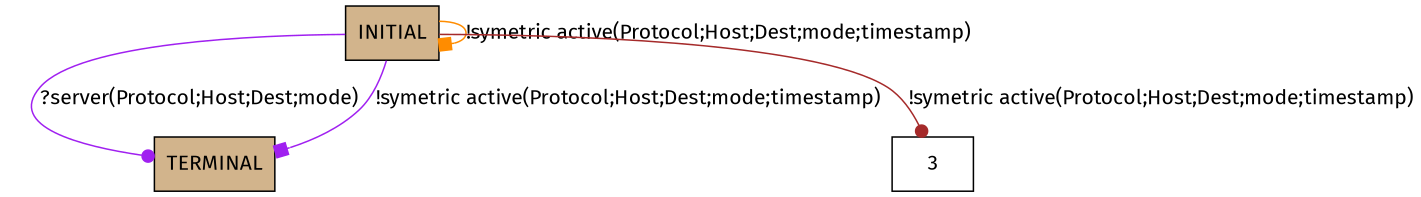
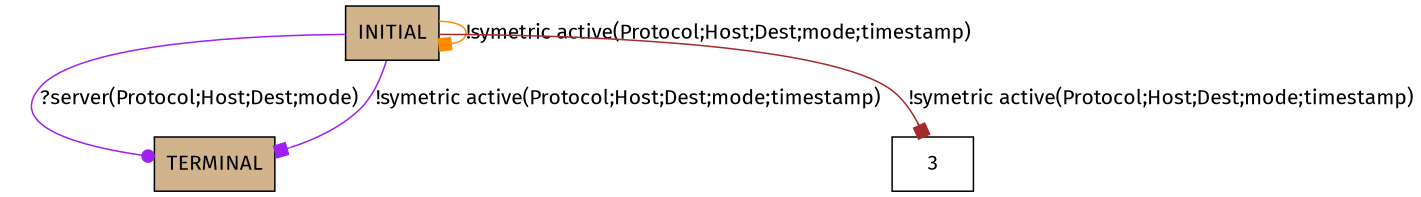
(691, 45) -> (691, 45)
